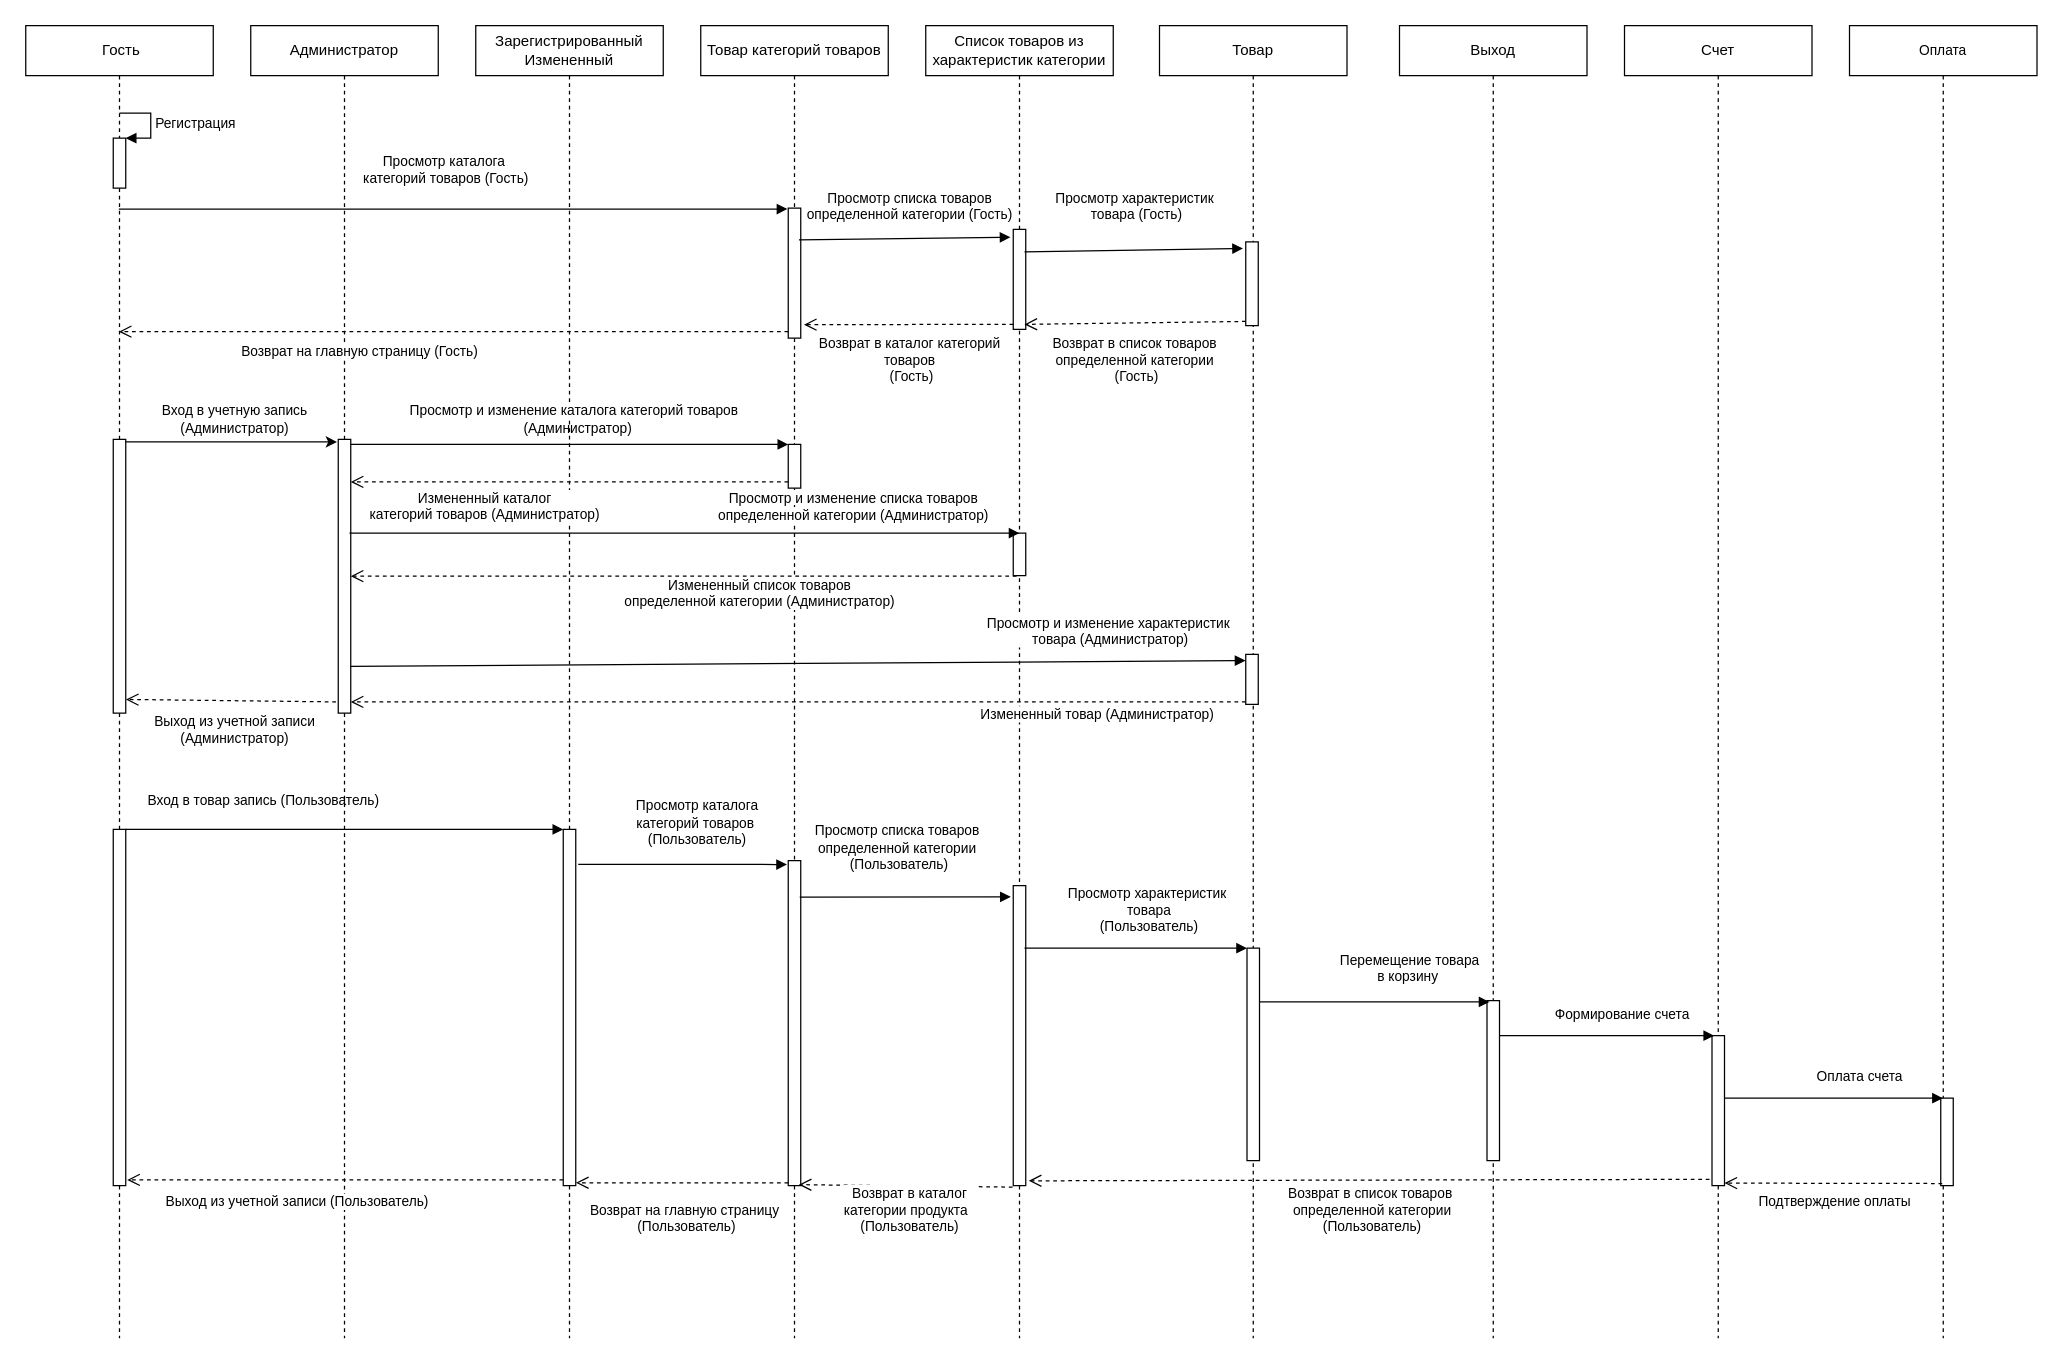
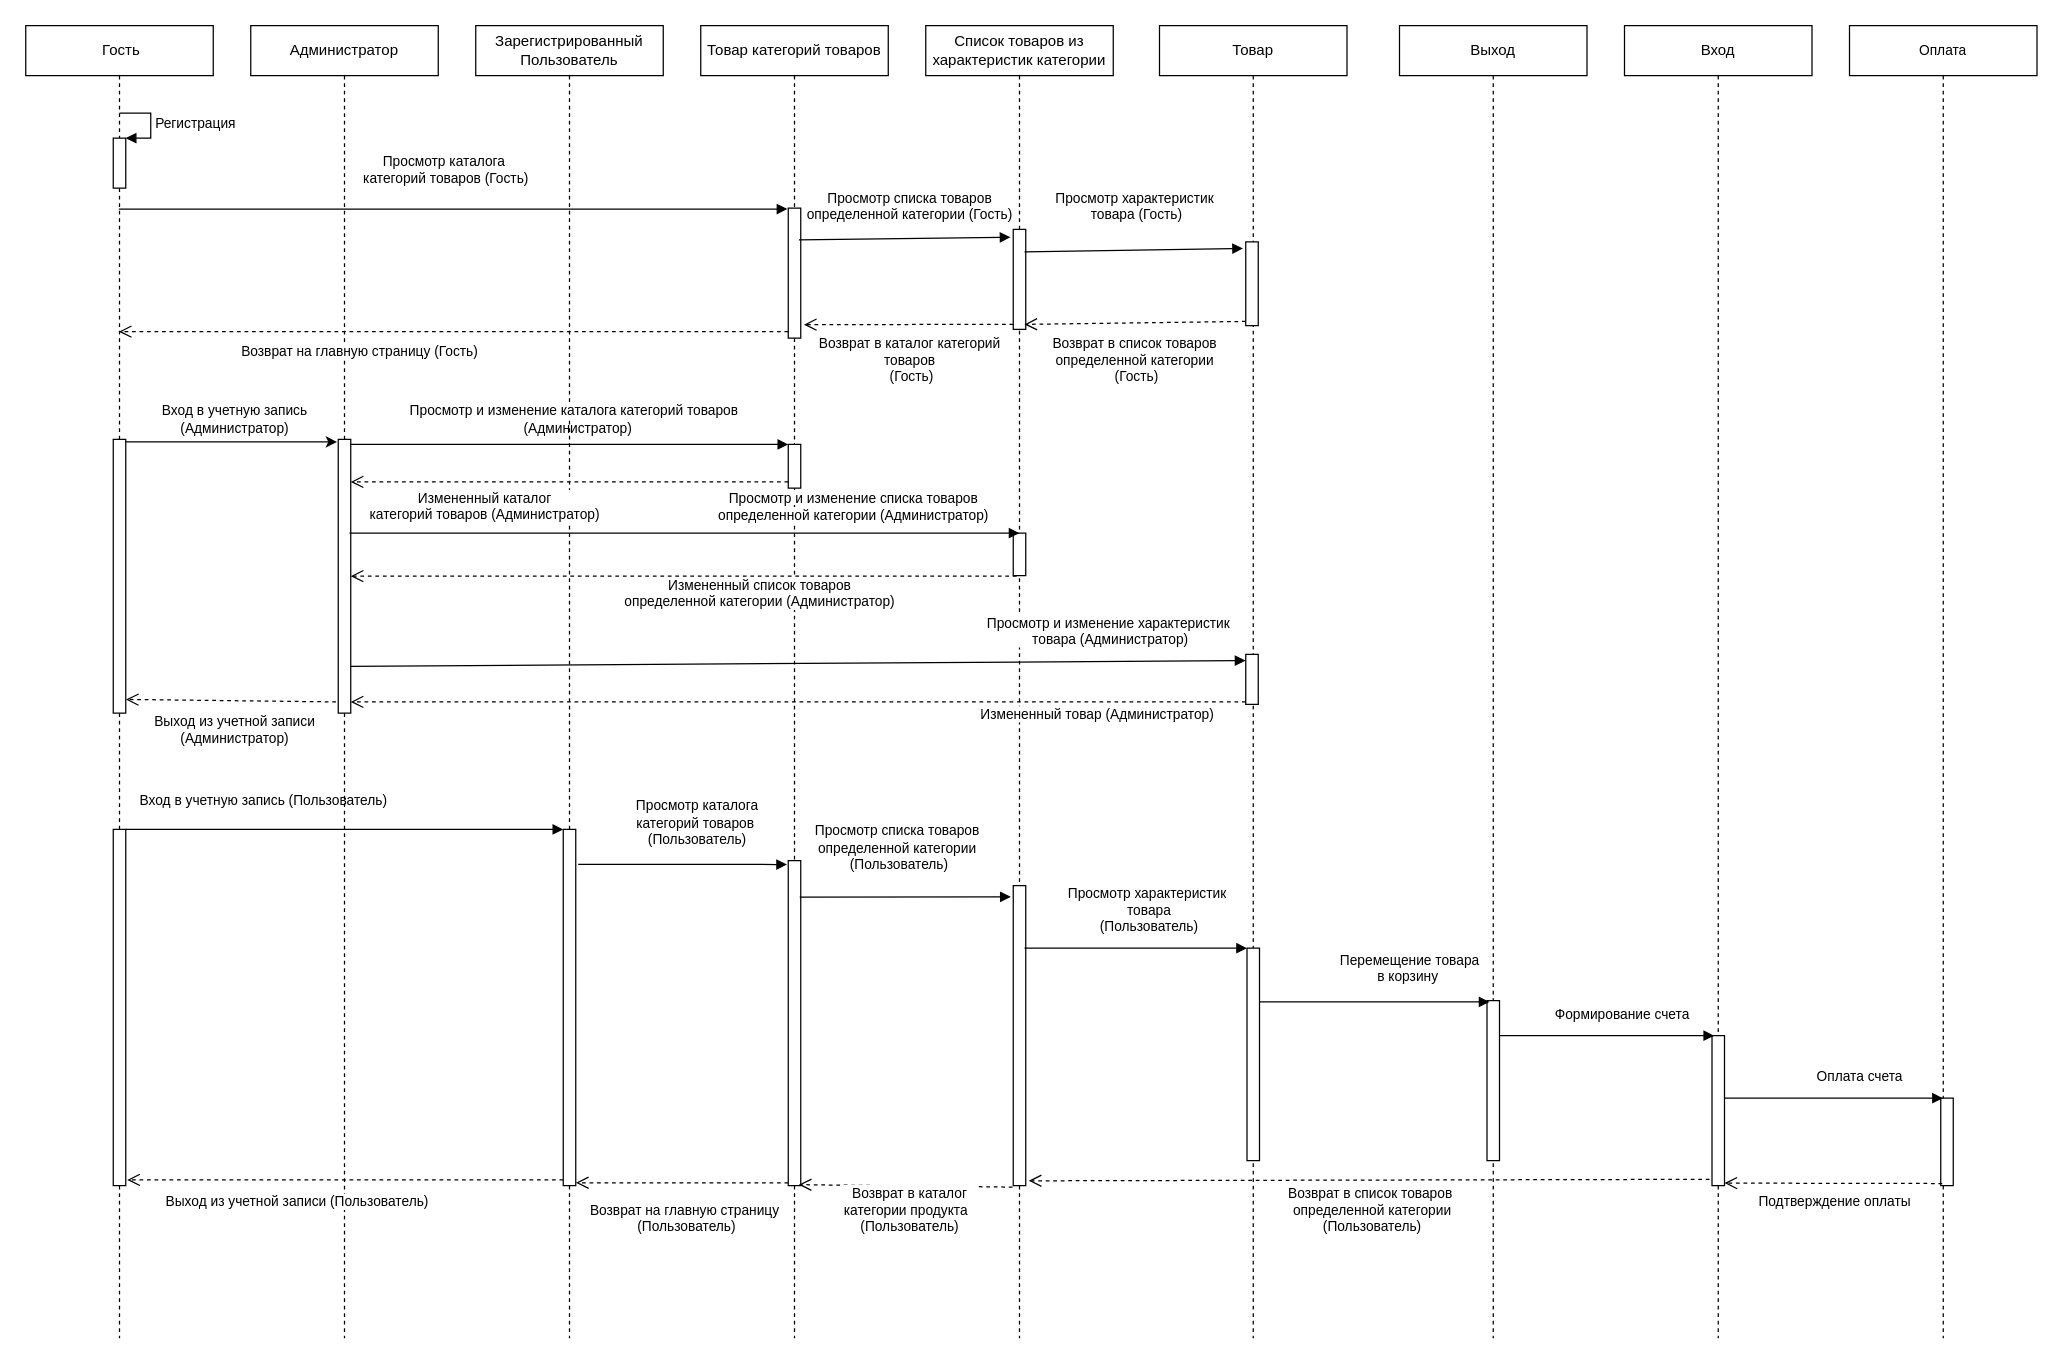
(569, 51) -> (569, 51)
(1718, 51) -> (1718, 51)
(264, 801) -> (264, 801)
